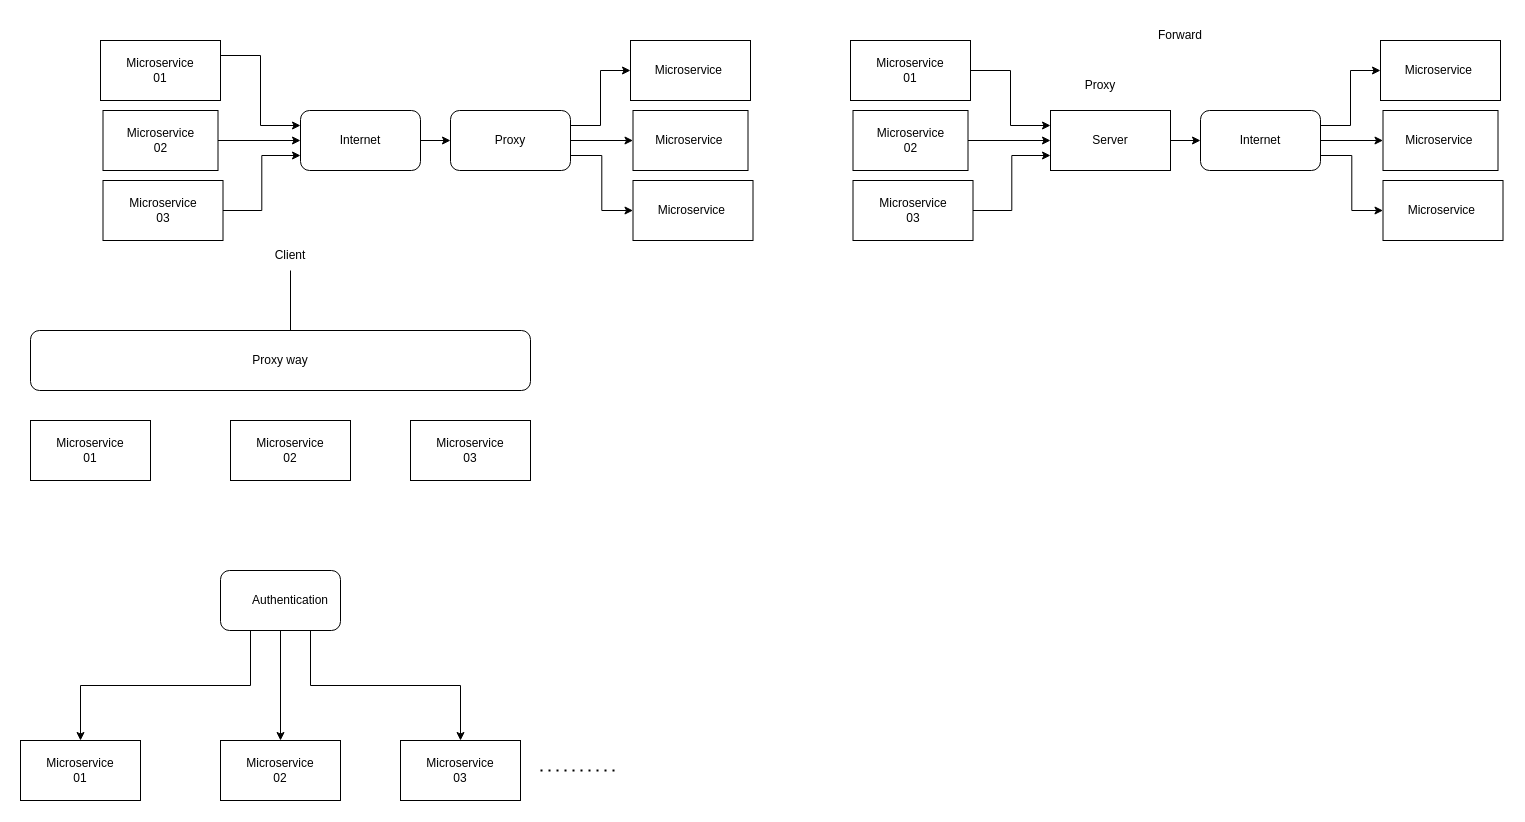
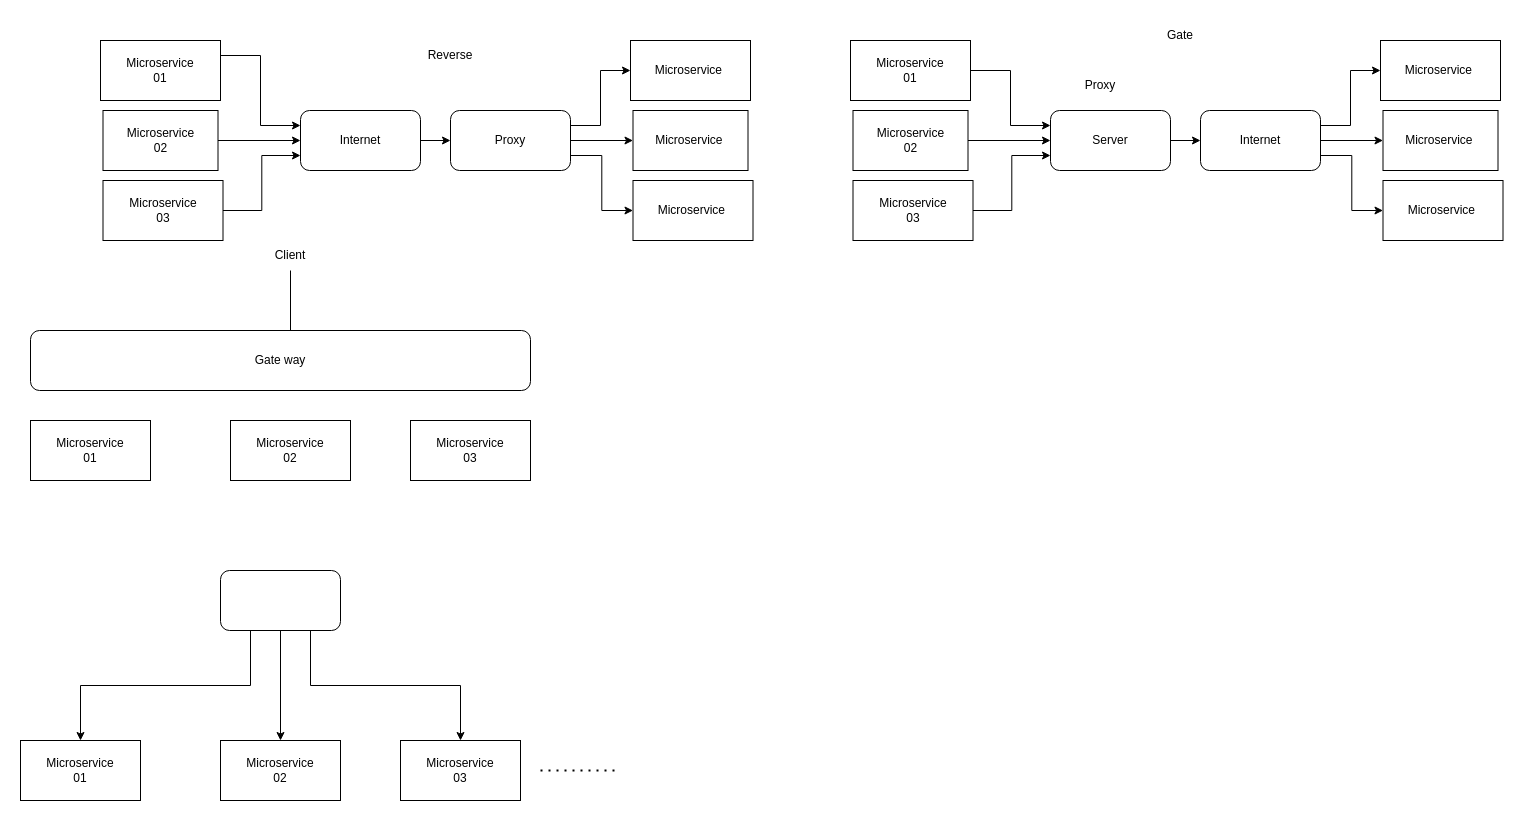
(1181, 36) -> (1181, 36)
none -> (451, 56)
(1111, 141) -> (1111, 141)
(281, 361) -> (281, 361)
(291, 601) -> none
